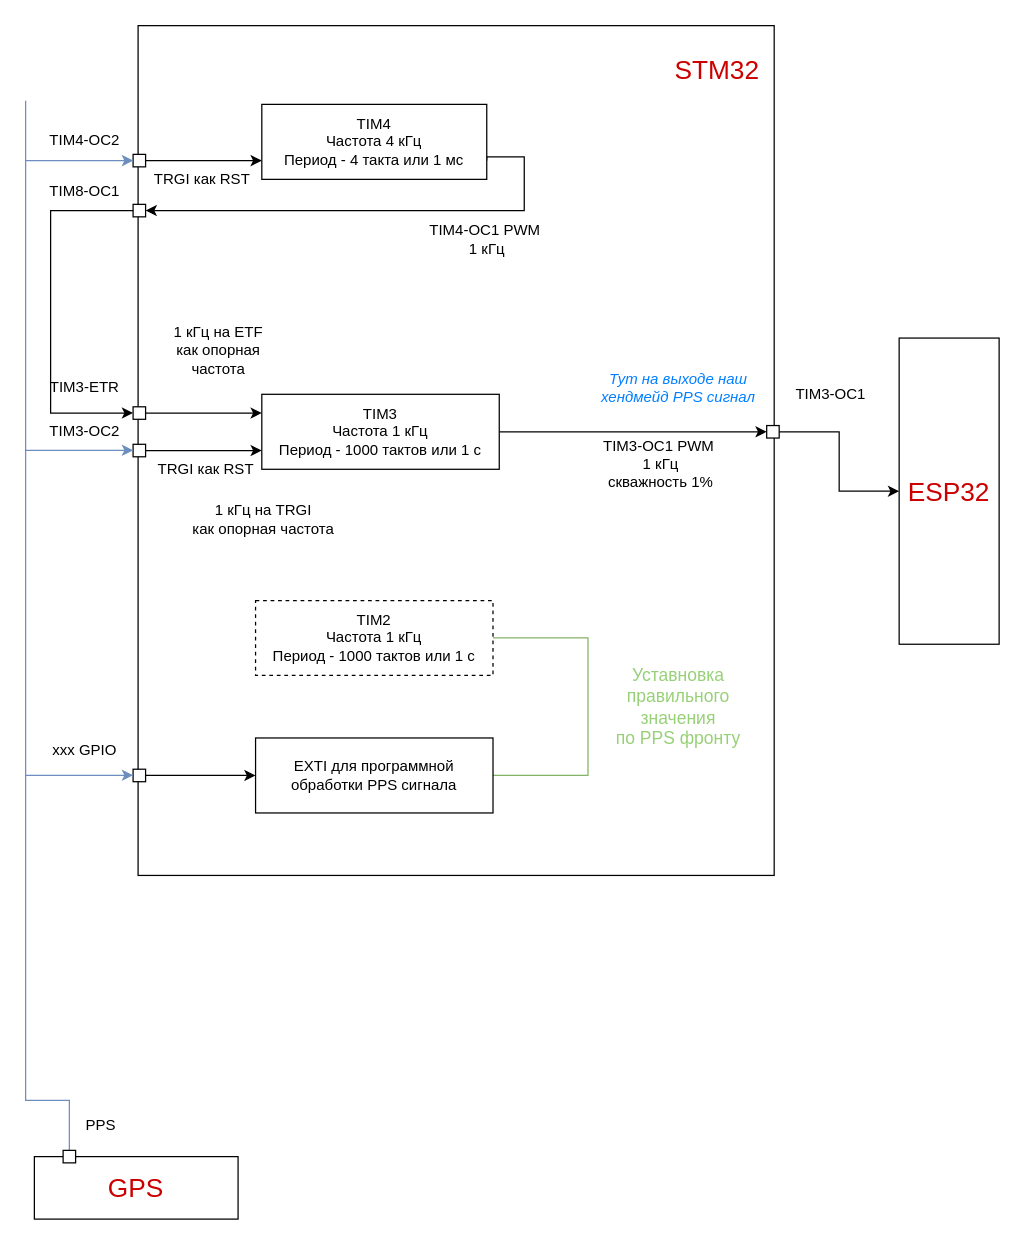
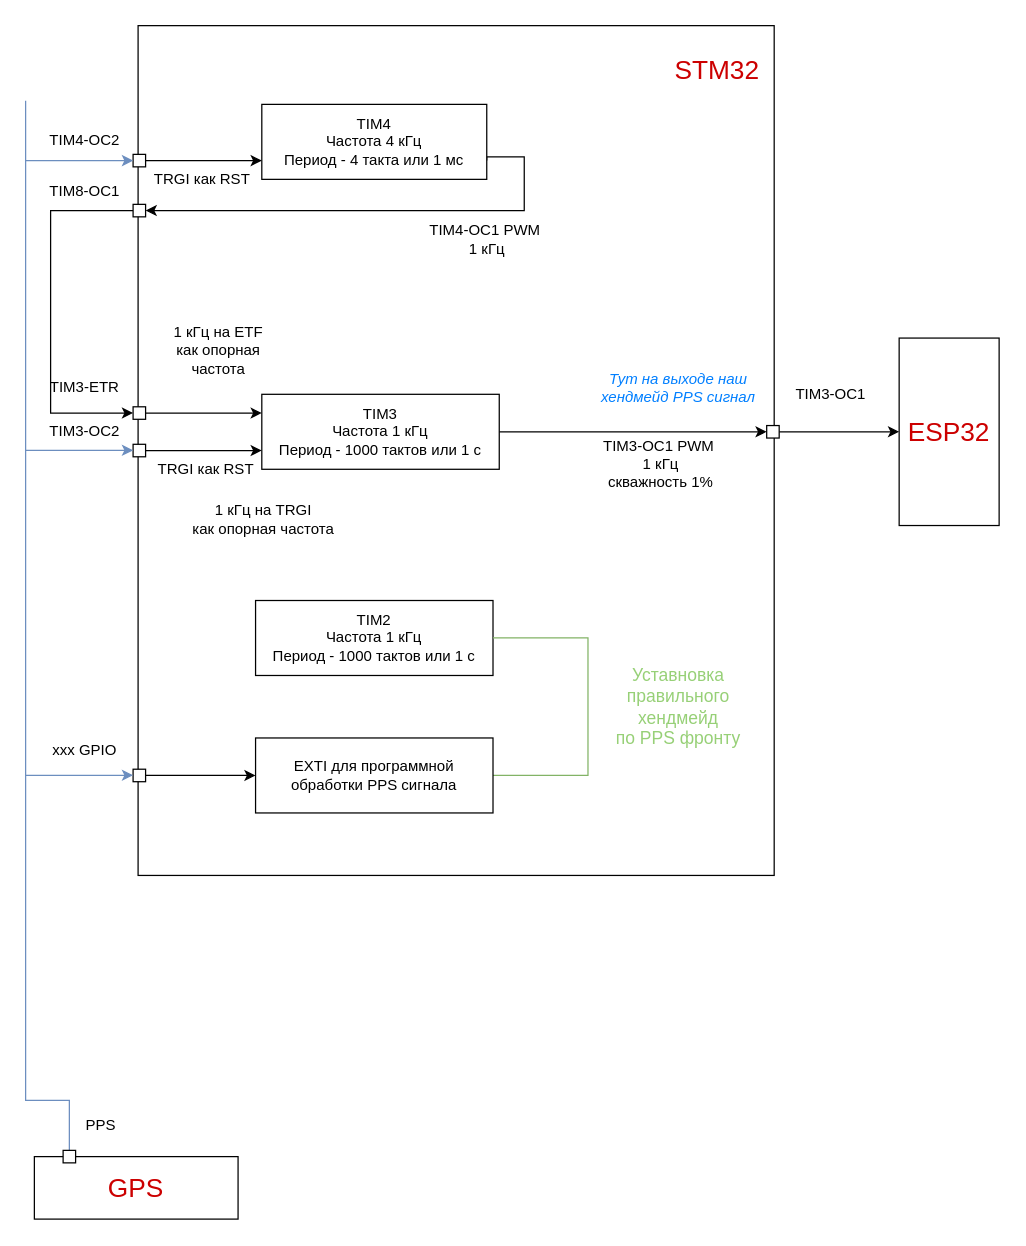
(949, 491) -> (949, 432)
(374, 638) -> (374, 638)
(679, 707) -> (679, 707)
